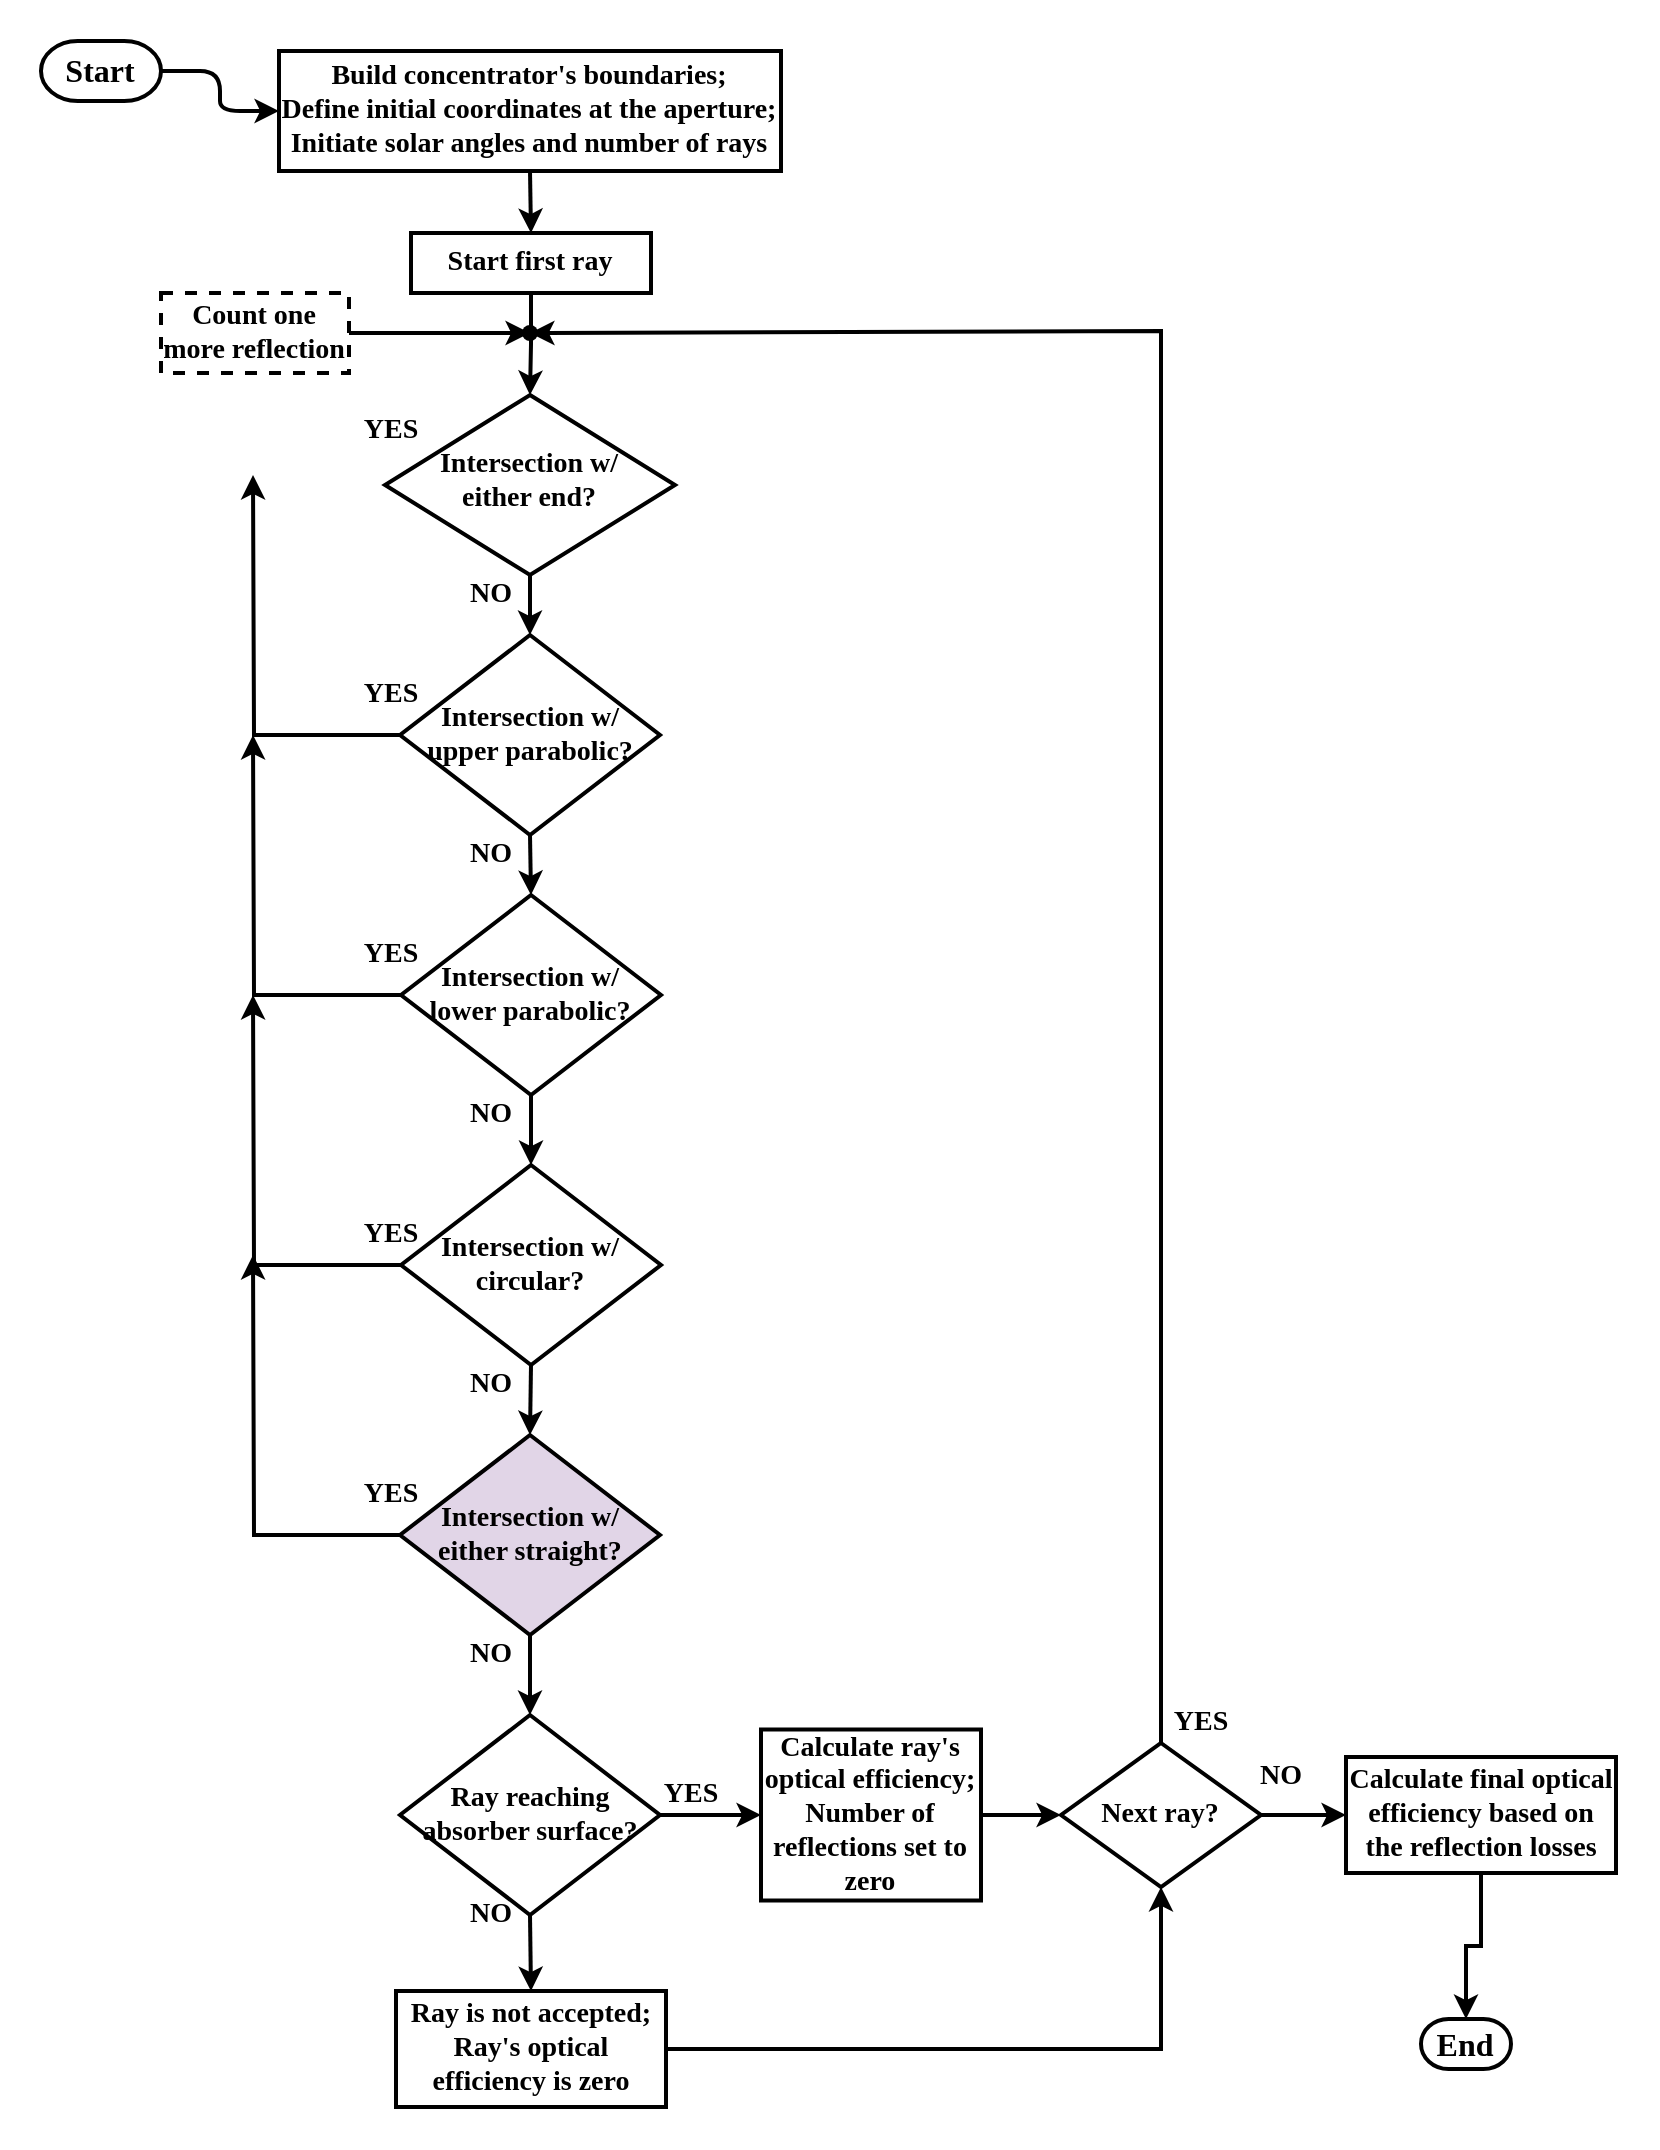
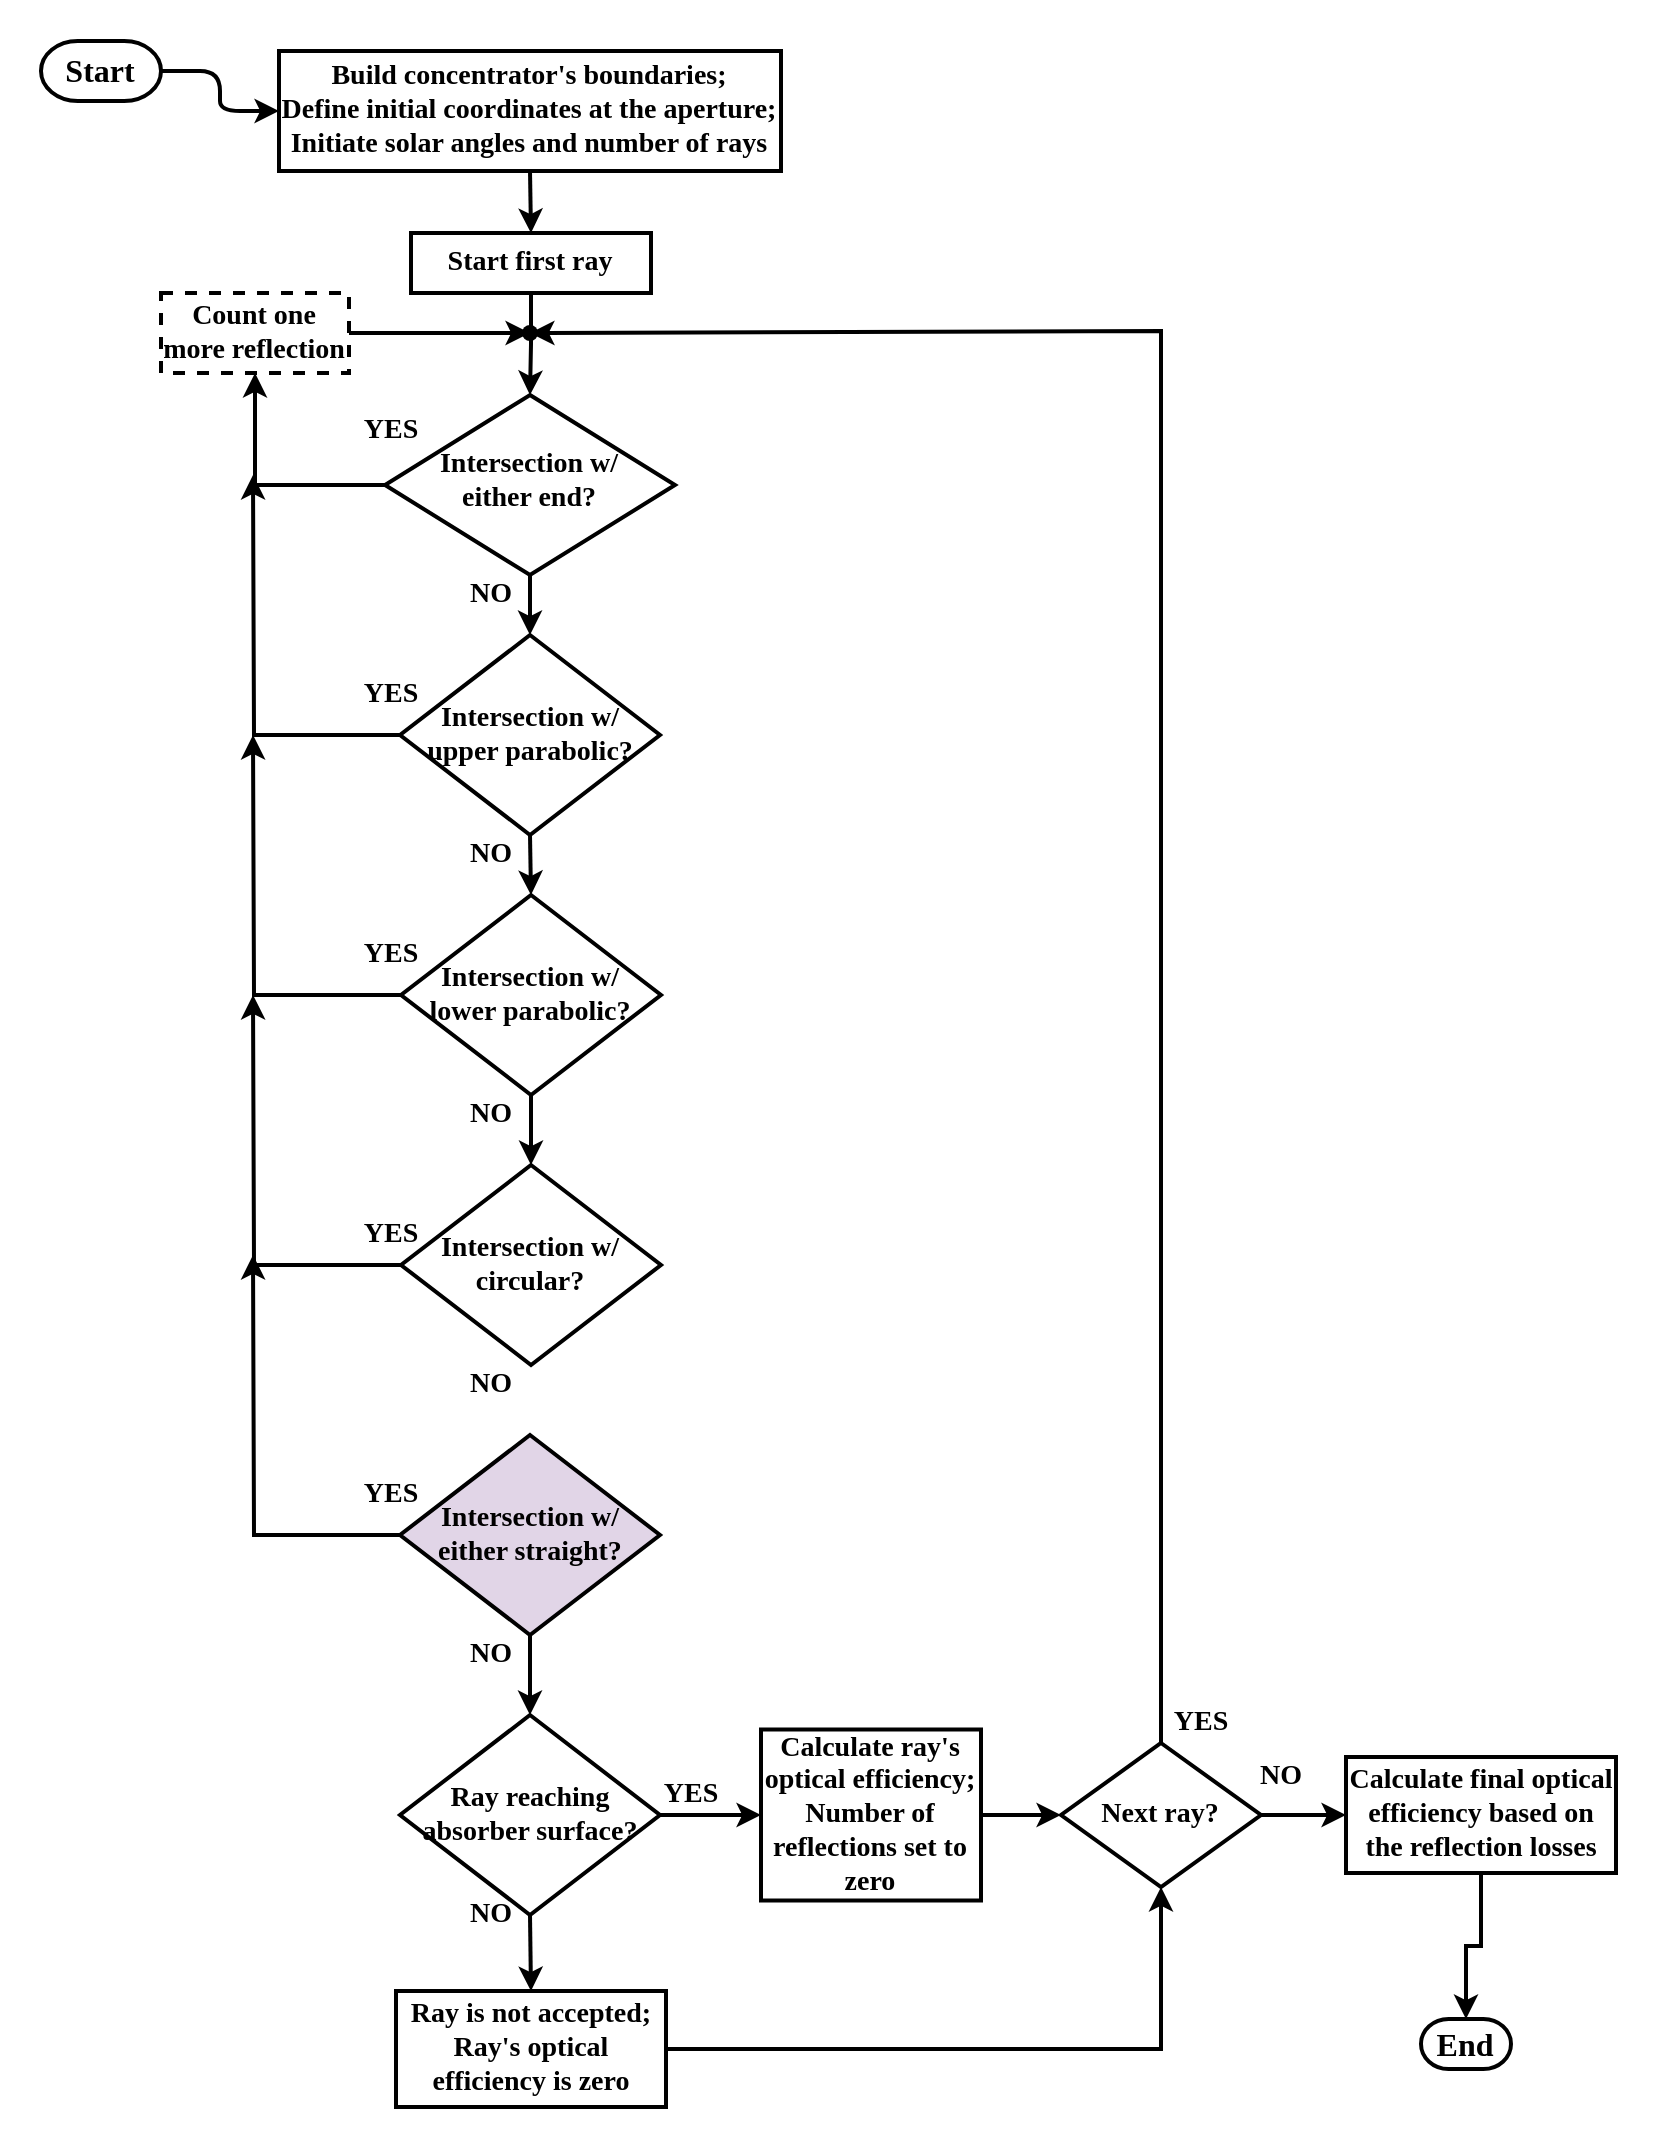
none -> (273, 485)
(531, 1391) -> none
